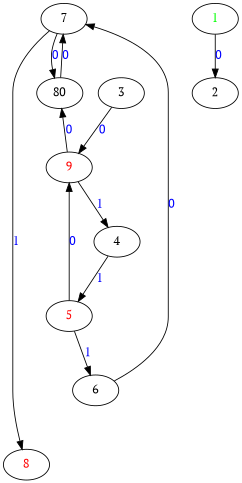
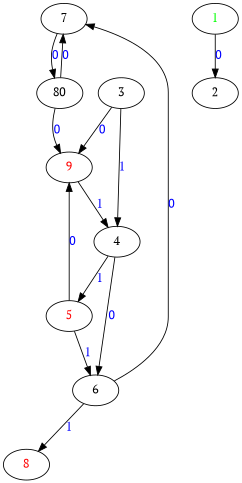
(65, 135) -> (53, 127)
none -> (119, 163)
(13, 230) -> (64, 424)
none -> (107, 312)
